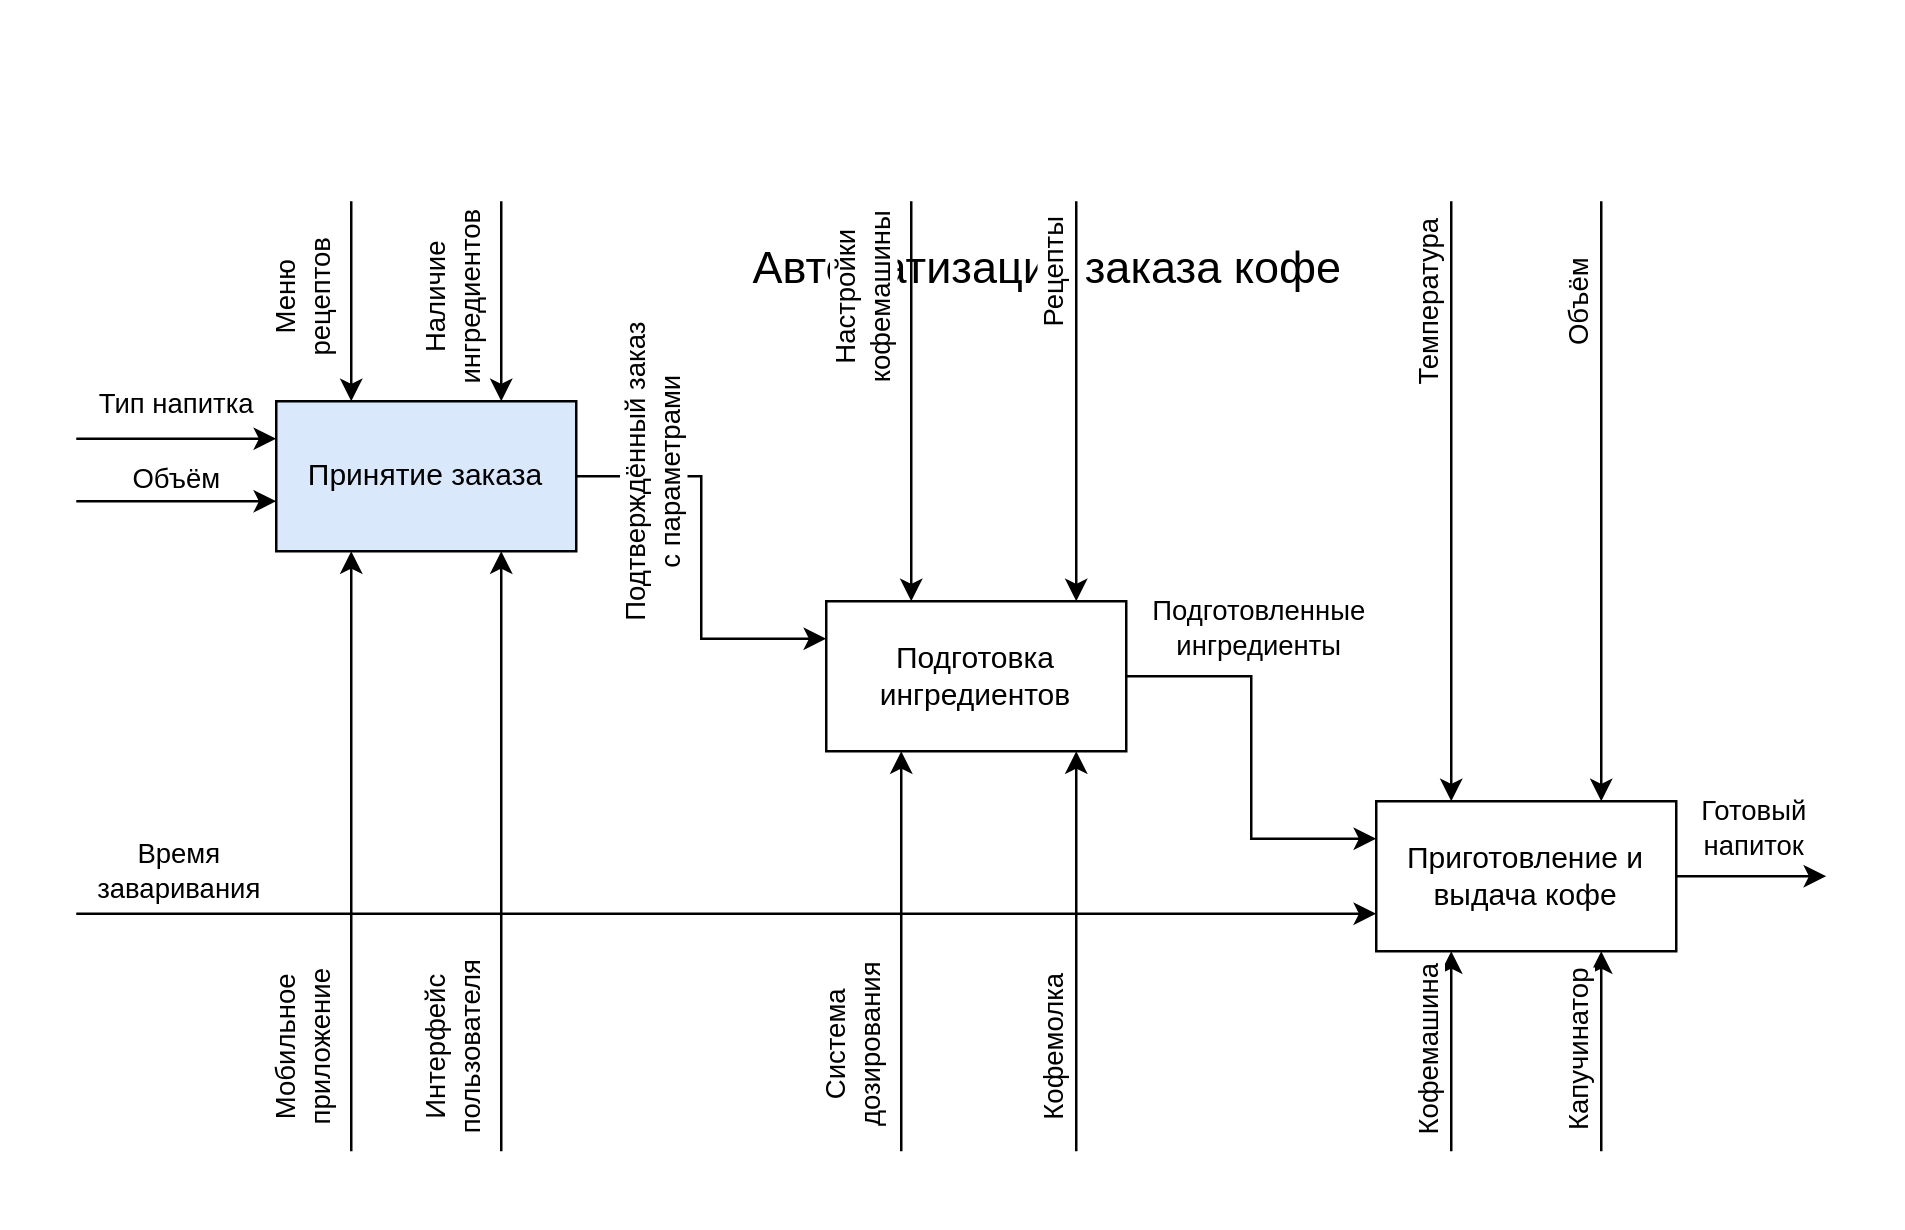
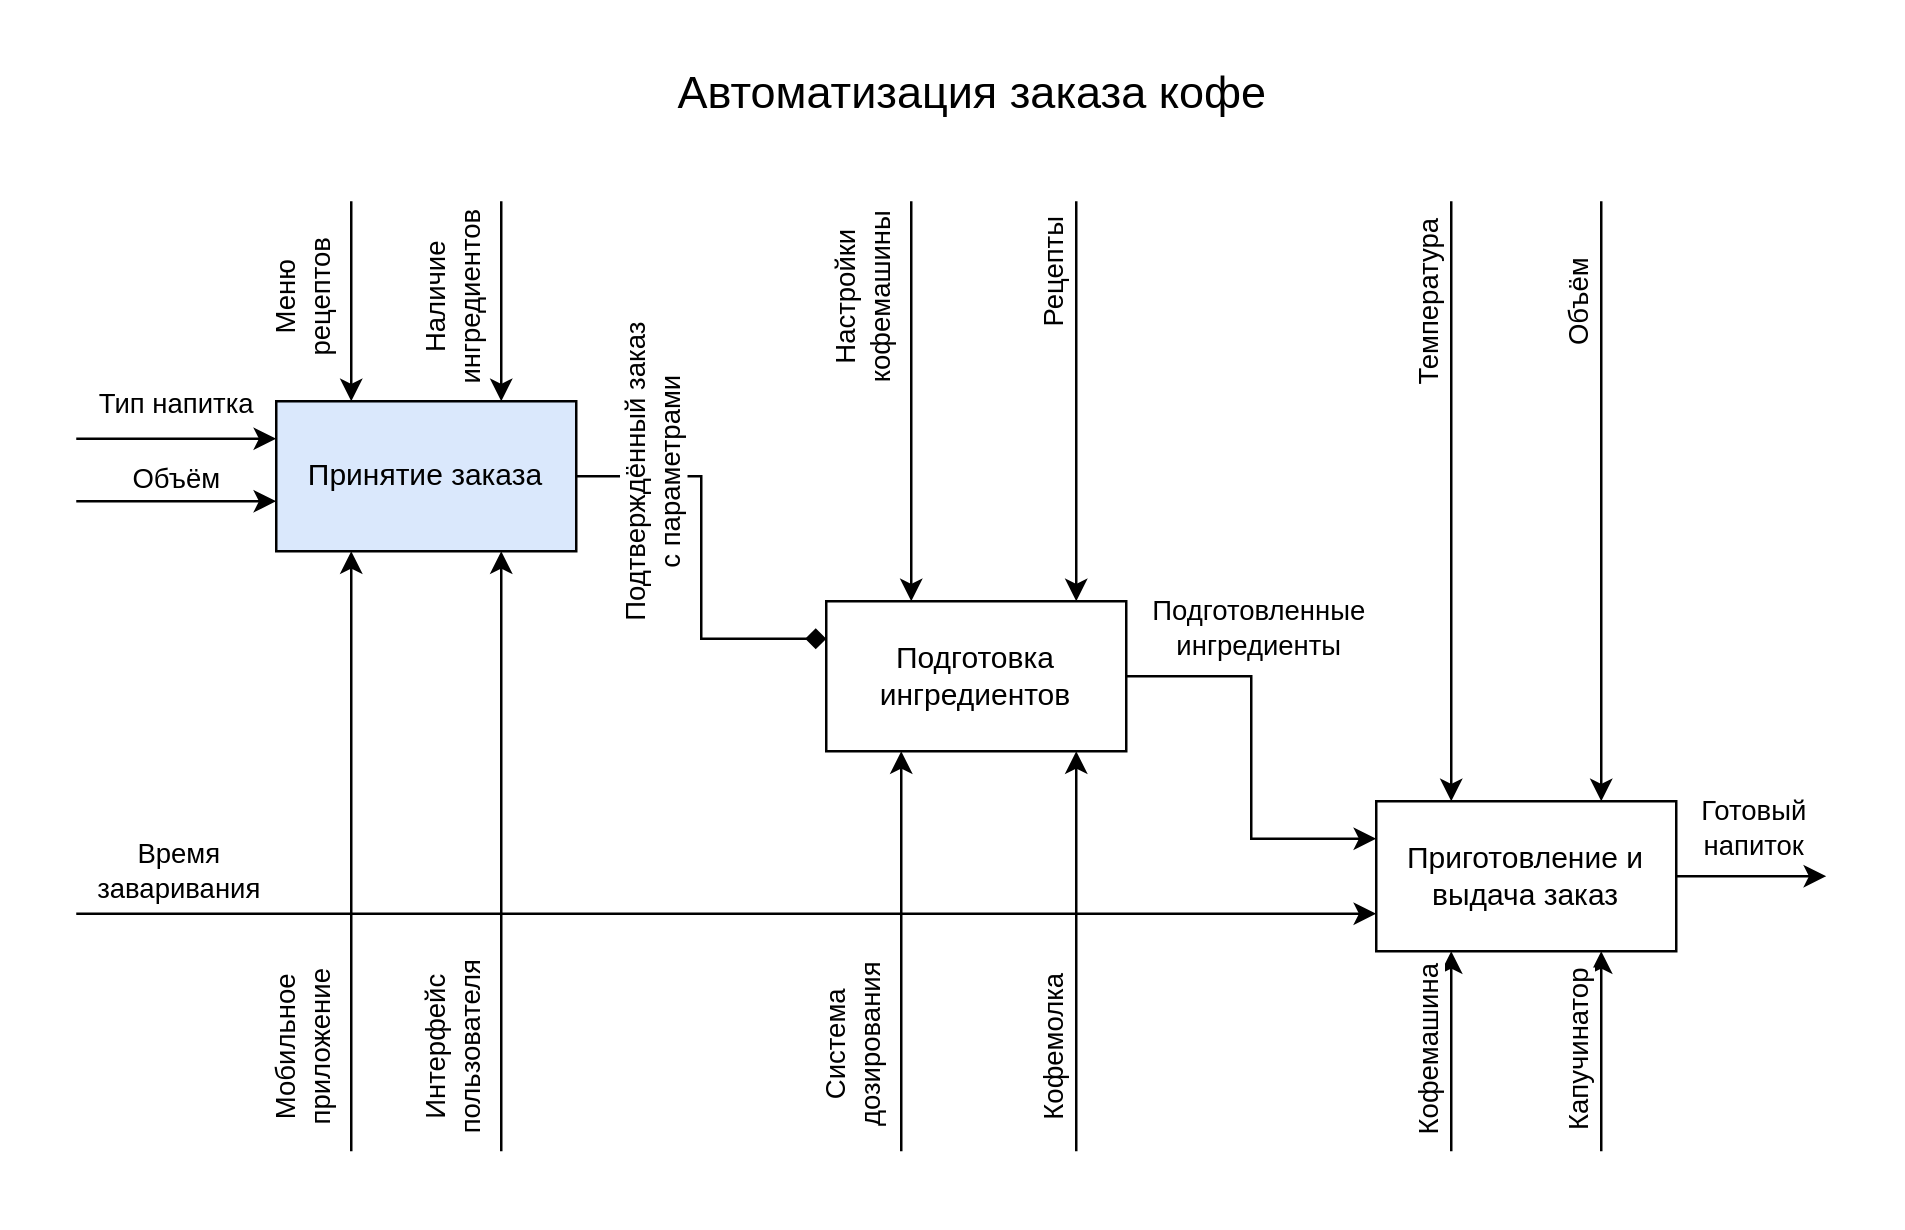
(1051, 264) -> (976, 89)
(807, 639) -> (806, 639)
(1526, 876) -> (1526, 876)
